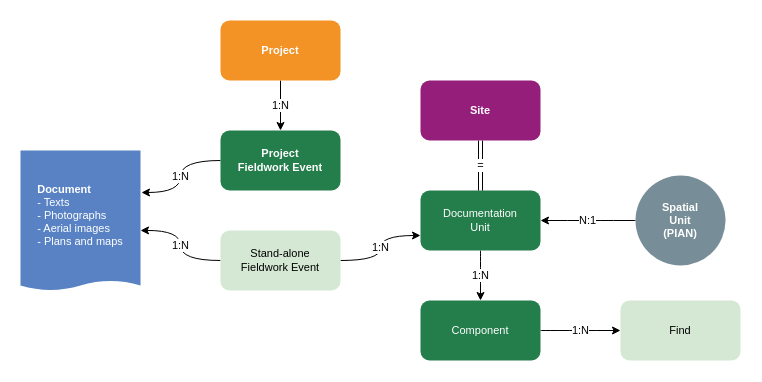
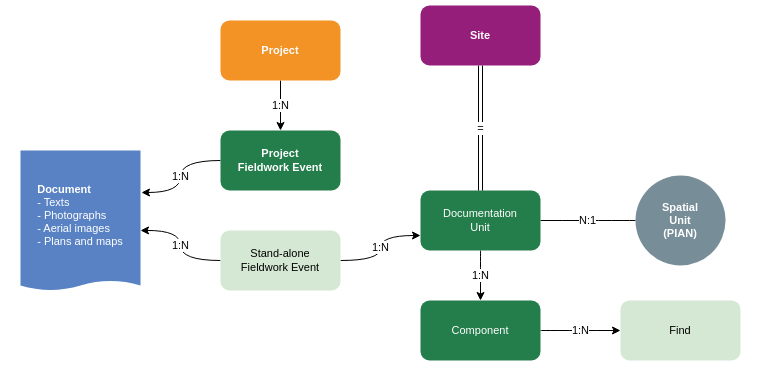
(481, 111) -> (481, 36)
(548, 221) -> (546, 221)
